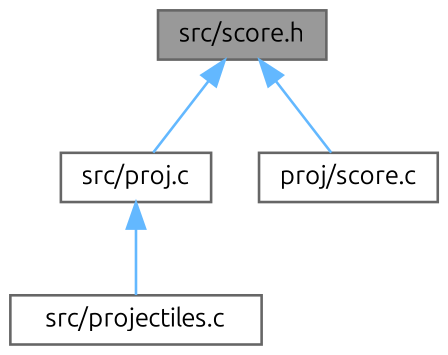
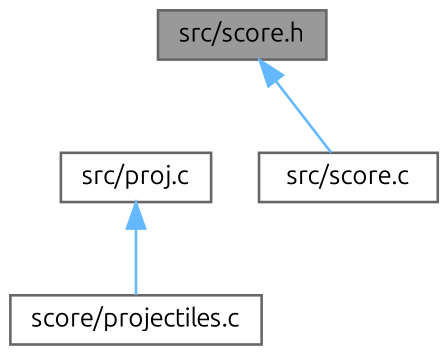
(181, 117) -> none
(348, 177) -> (348, 177)
(136, 320) -> (136, 320)
